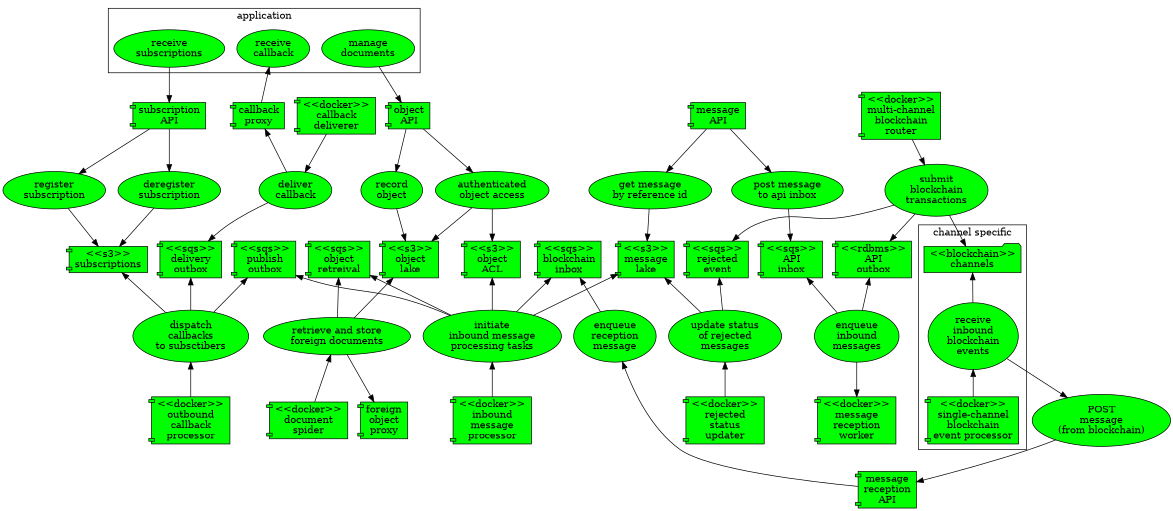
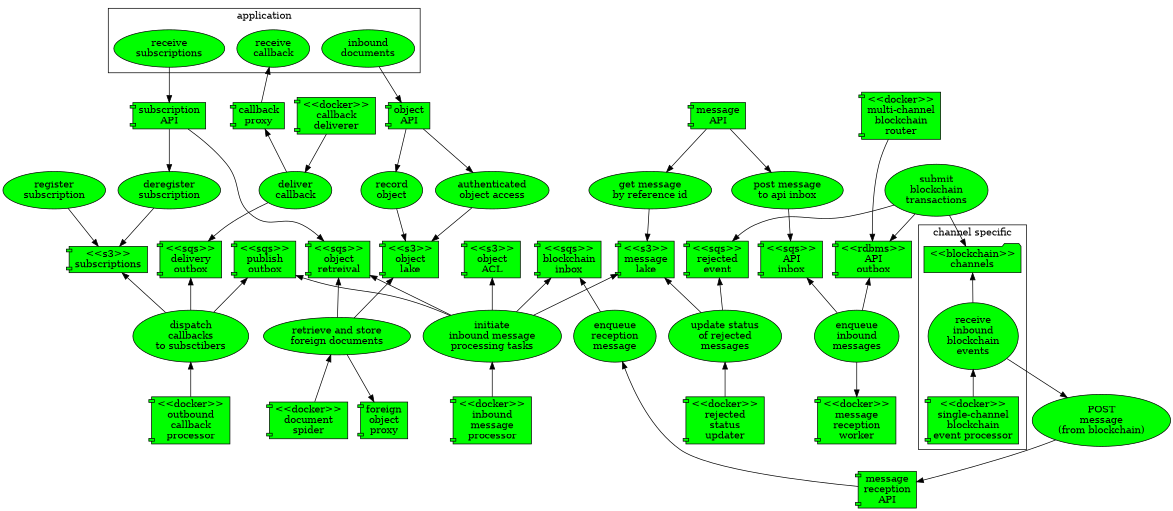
(368, 49) -> (368, 49)
(917, 149) -> (875, 186)
(117, 150) -> (241, 200)
(492, 221) -> none
